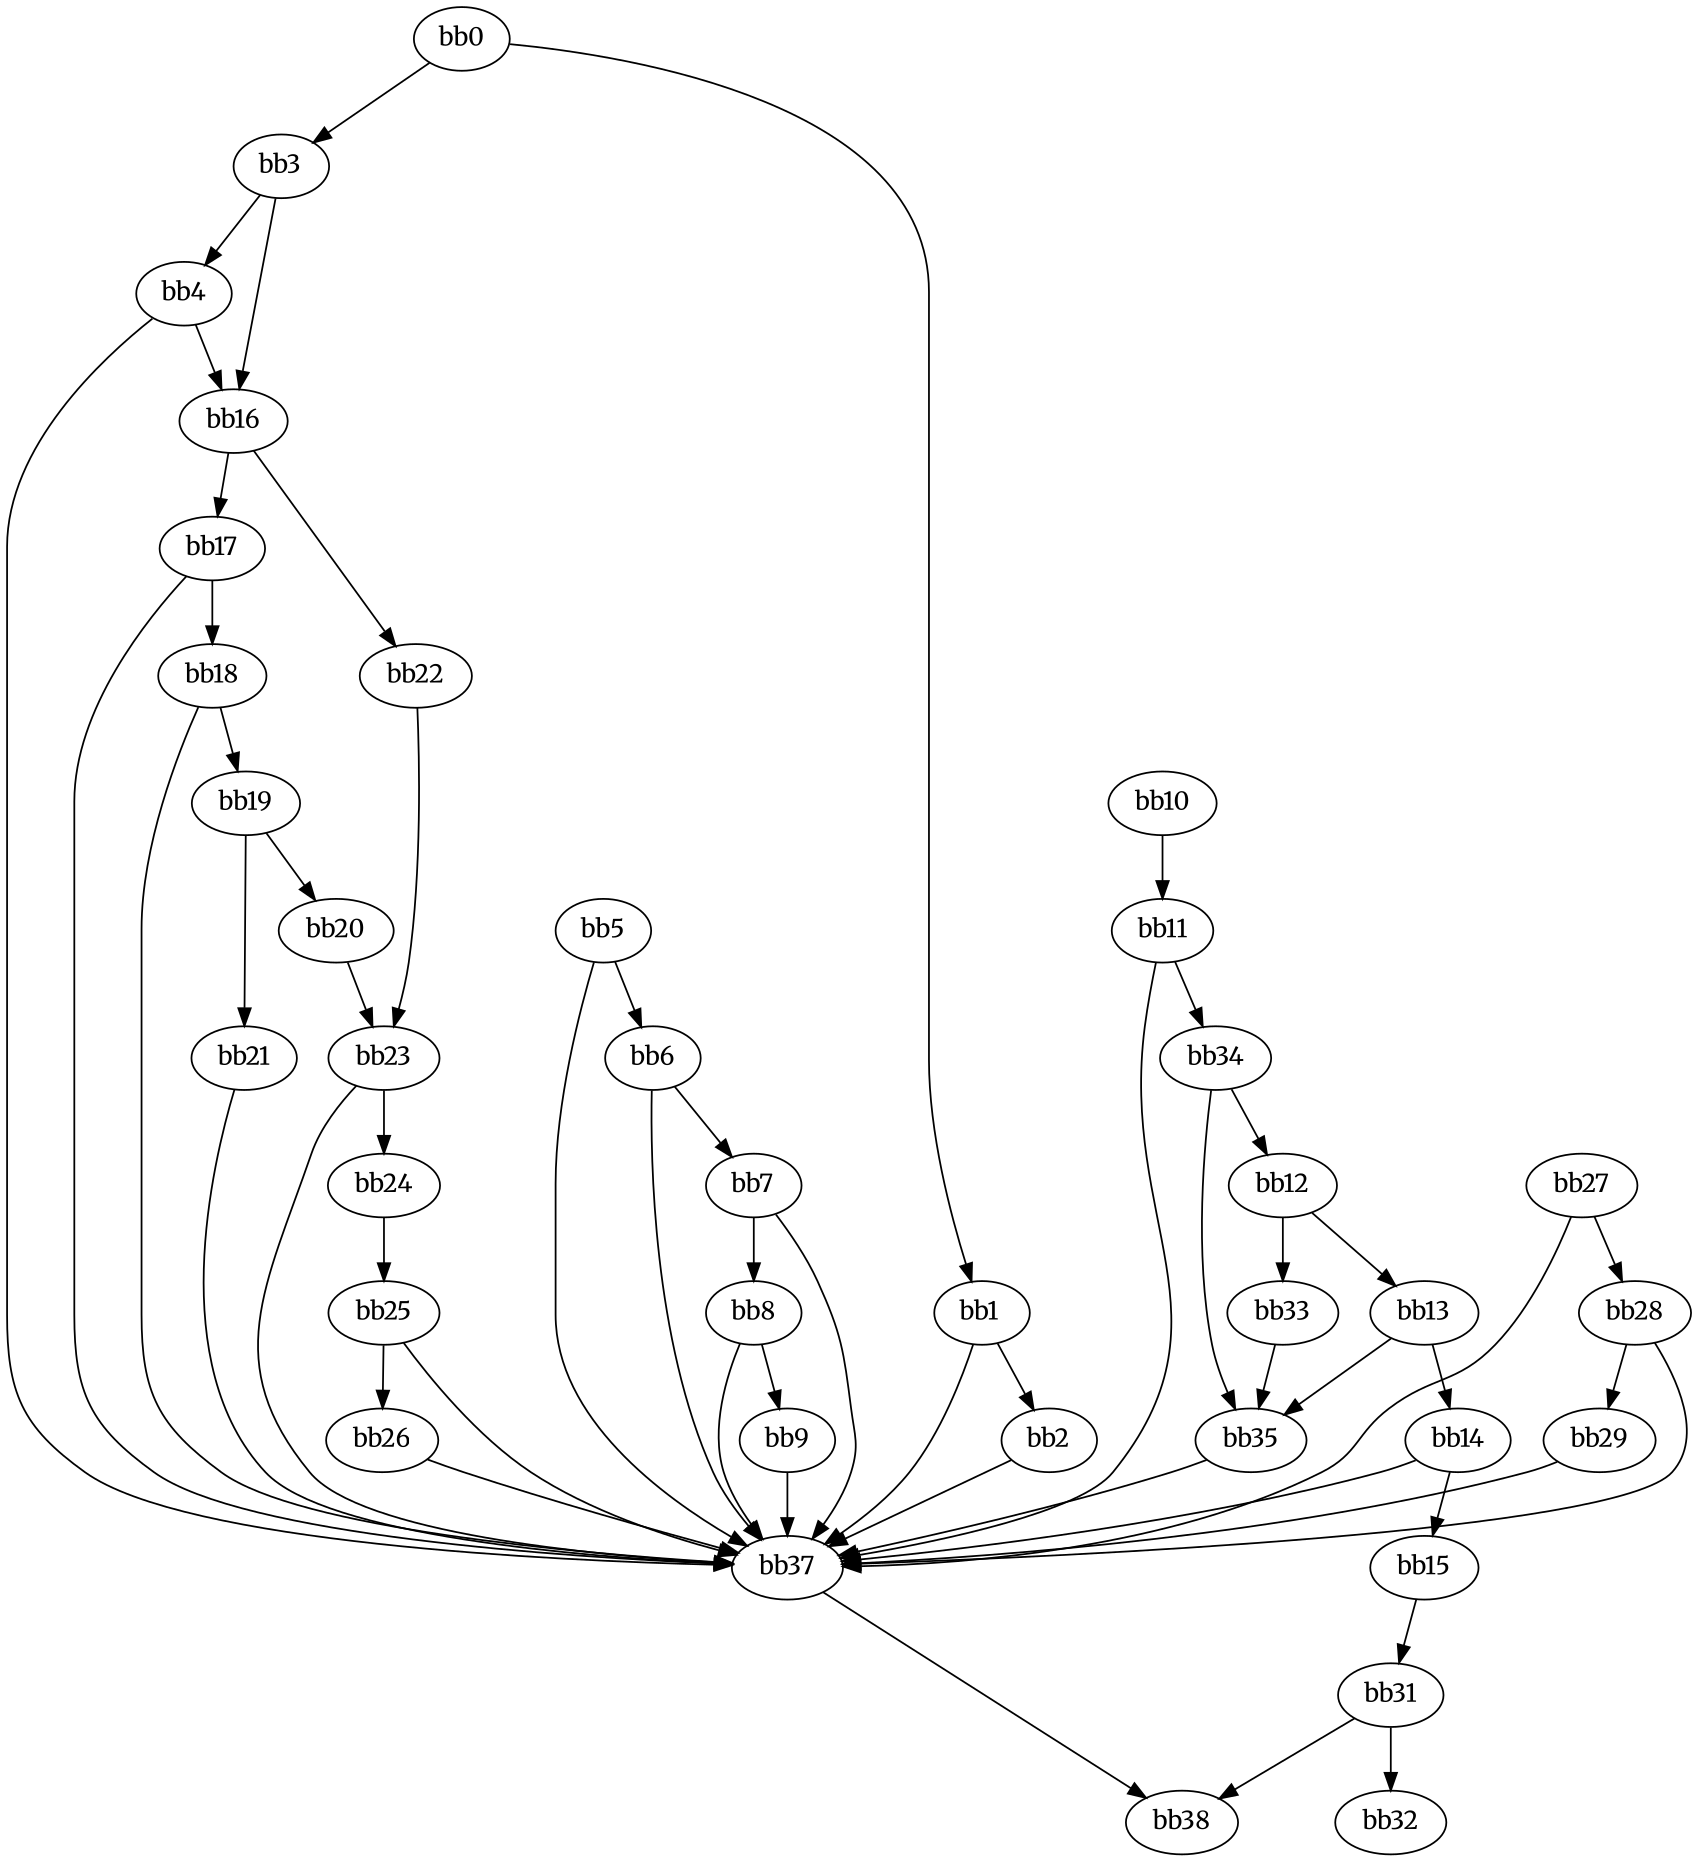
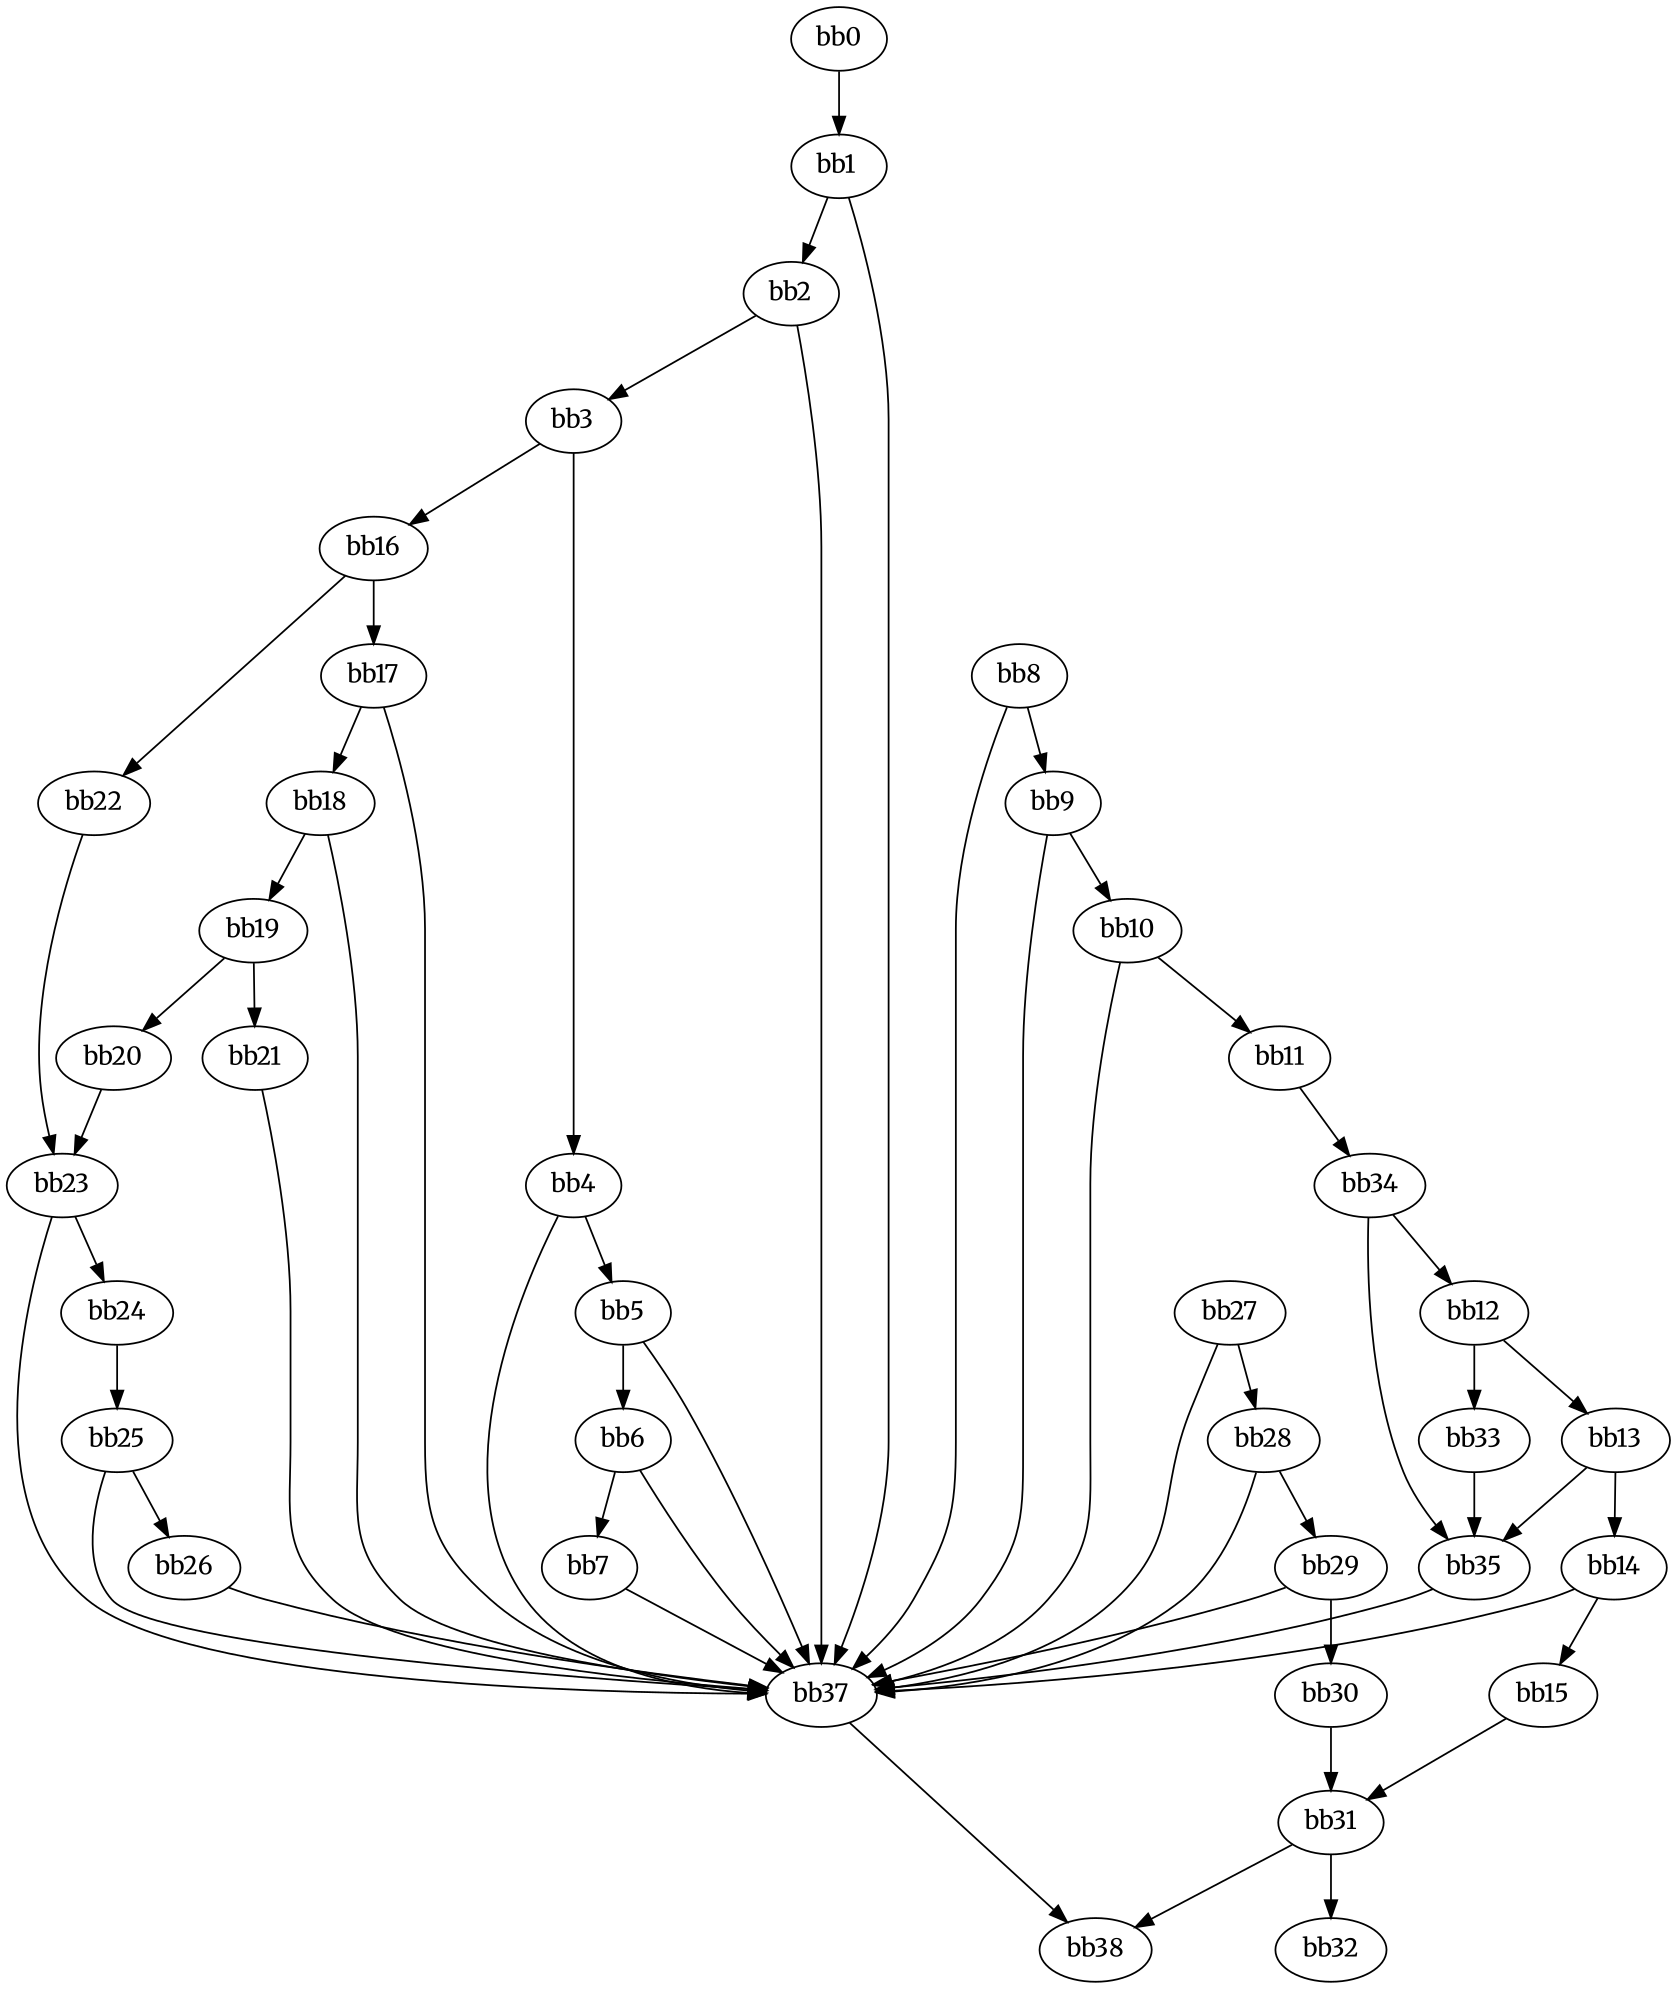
(379, 98) -> (690, 353)
(205, 349) -> (595, 1241)
none -> (1085, 859)
(754, 1241) -> none
(1168, 1358) -> (1090, 1375)
none -> (1331, 1695)
